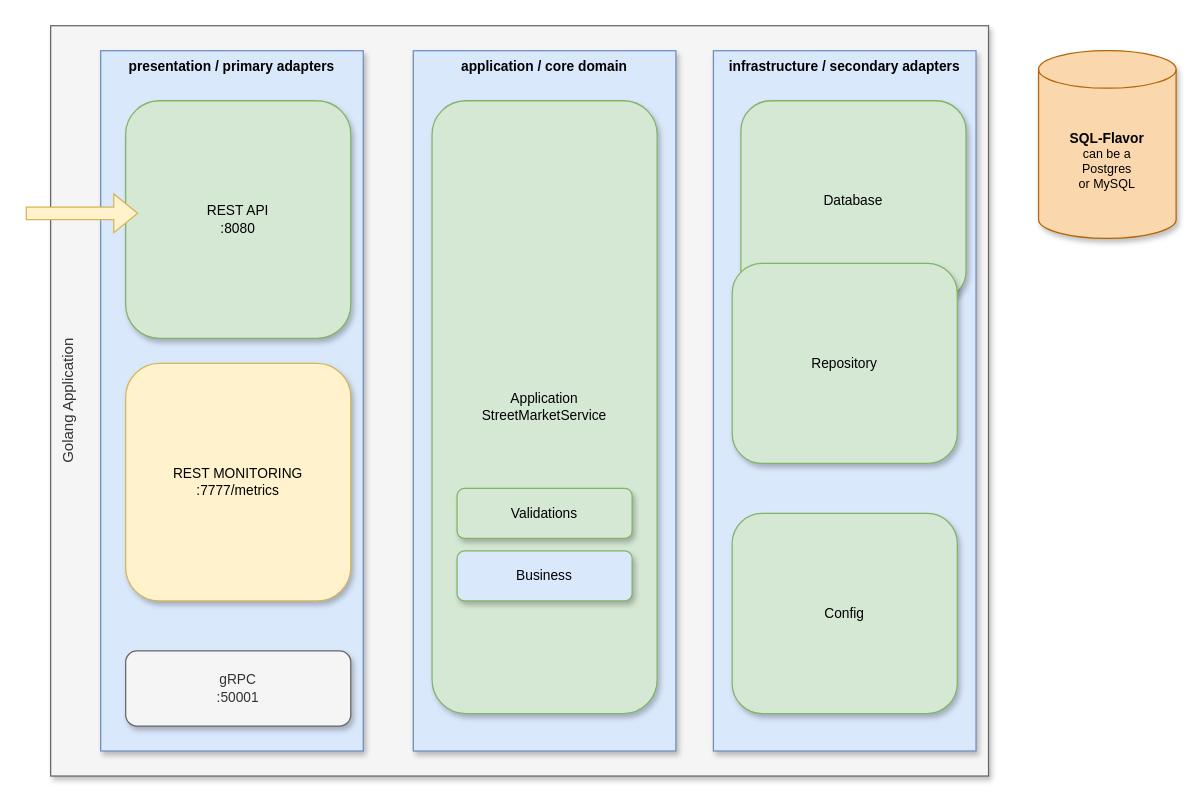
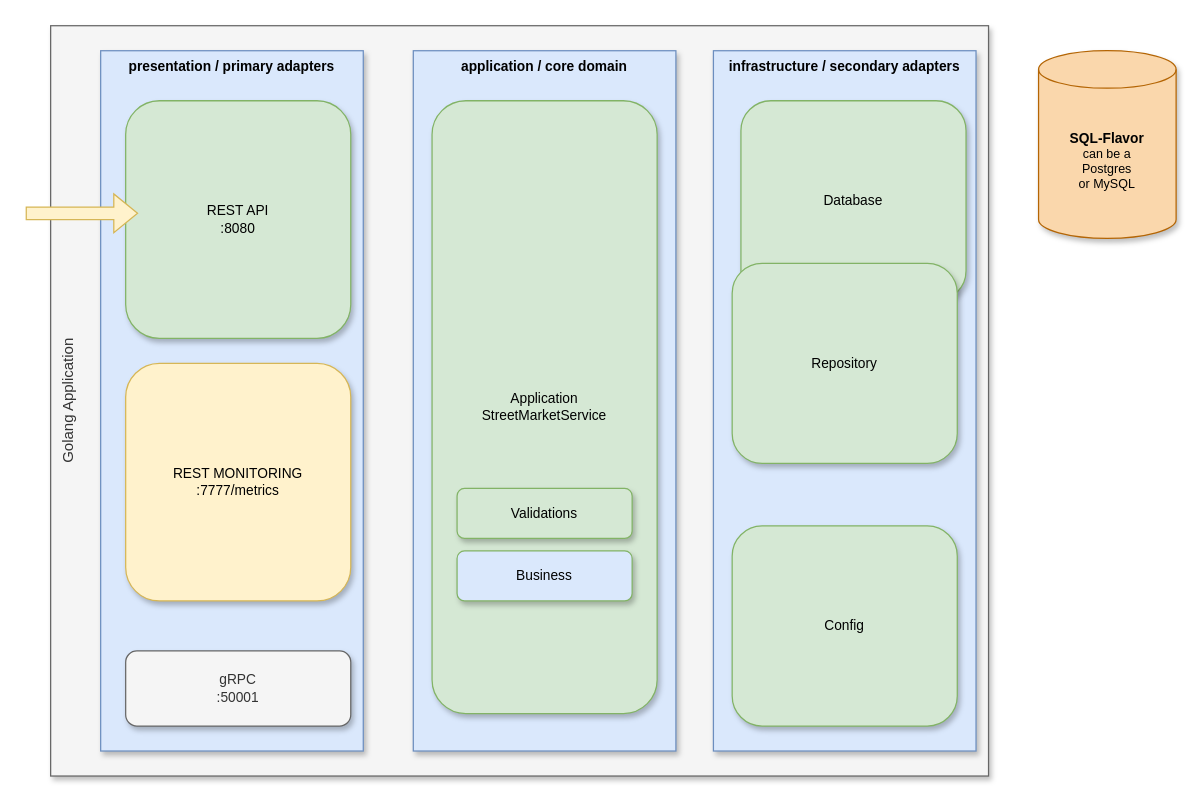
(844, 613) -> (844, 626)
